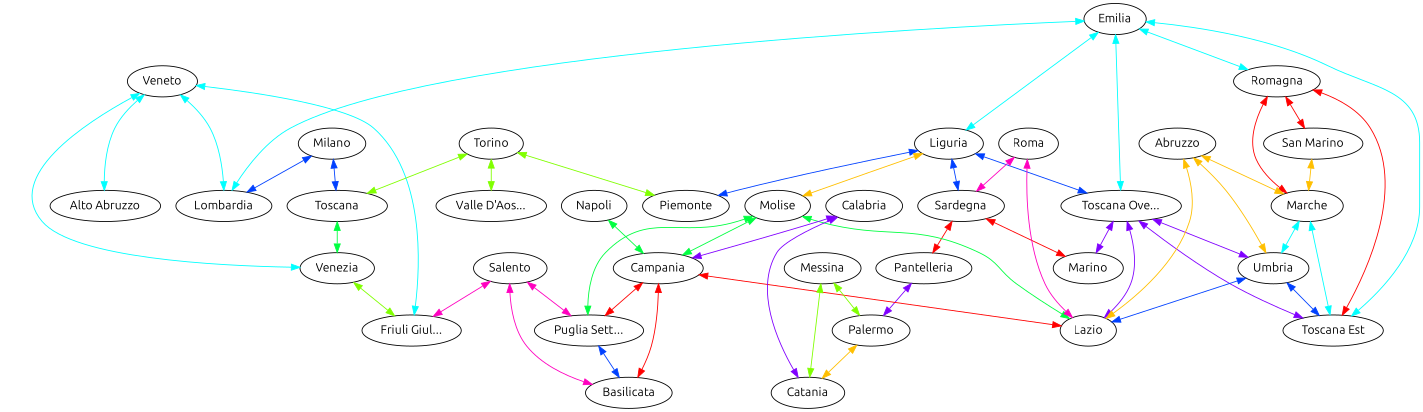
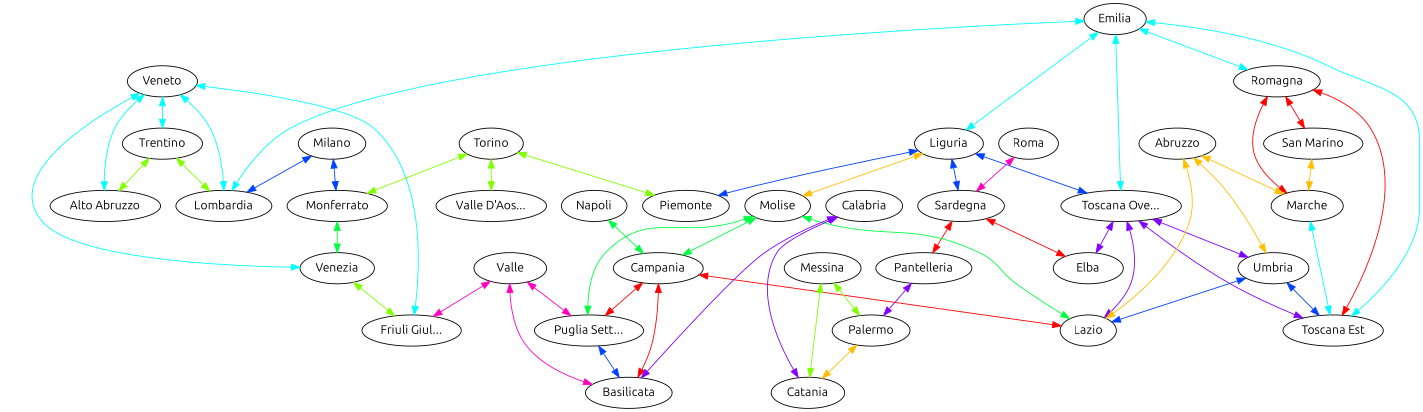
none -> (162, 144)
(337, 206) -> (337, 206)
(1290, 237) -> none
(764, 238) -> (729, 284)
(1033, 248) -> none
(510, 268) -> (510, 268)
(1088, 268) -> (1088, 268)
